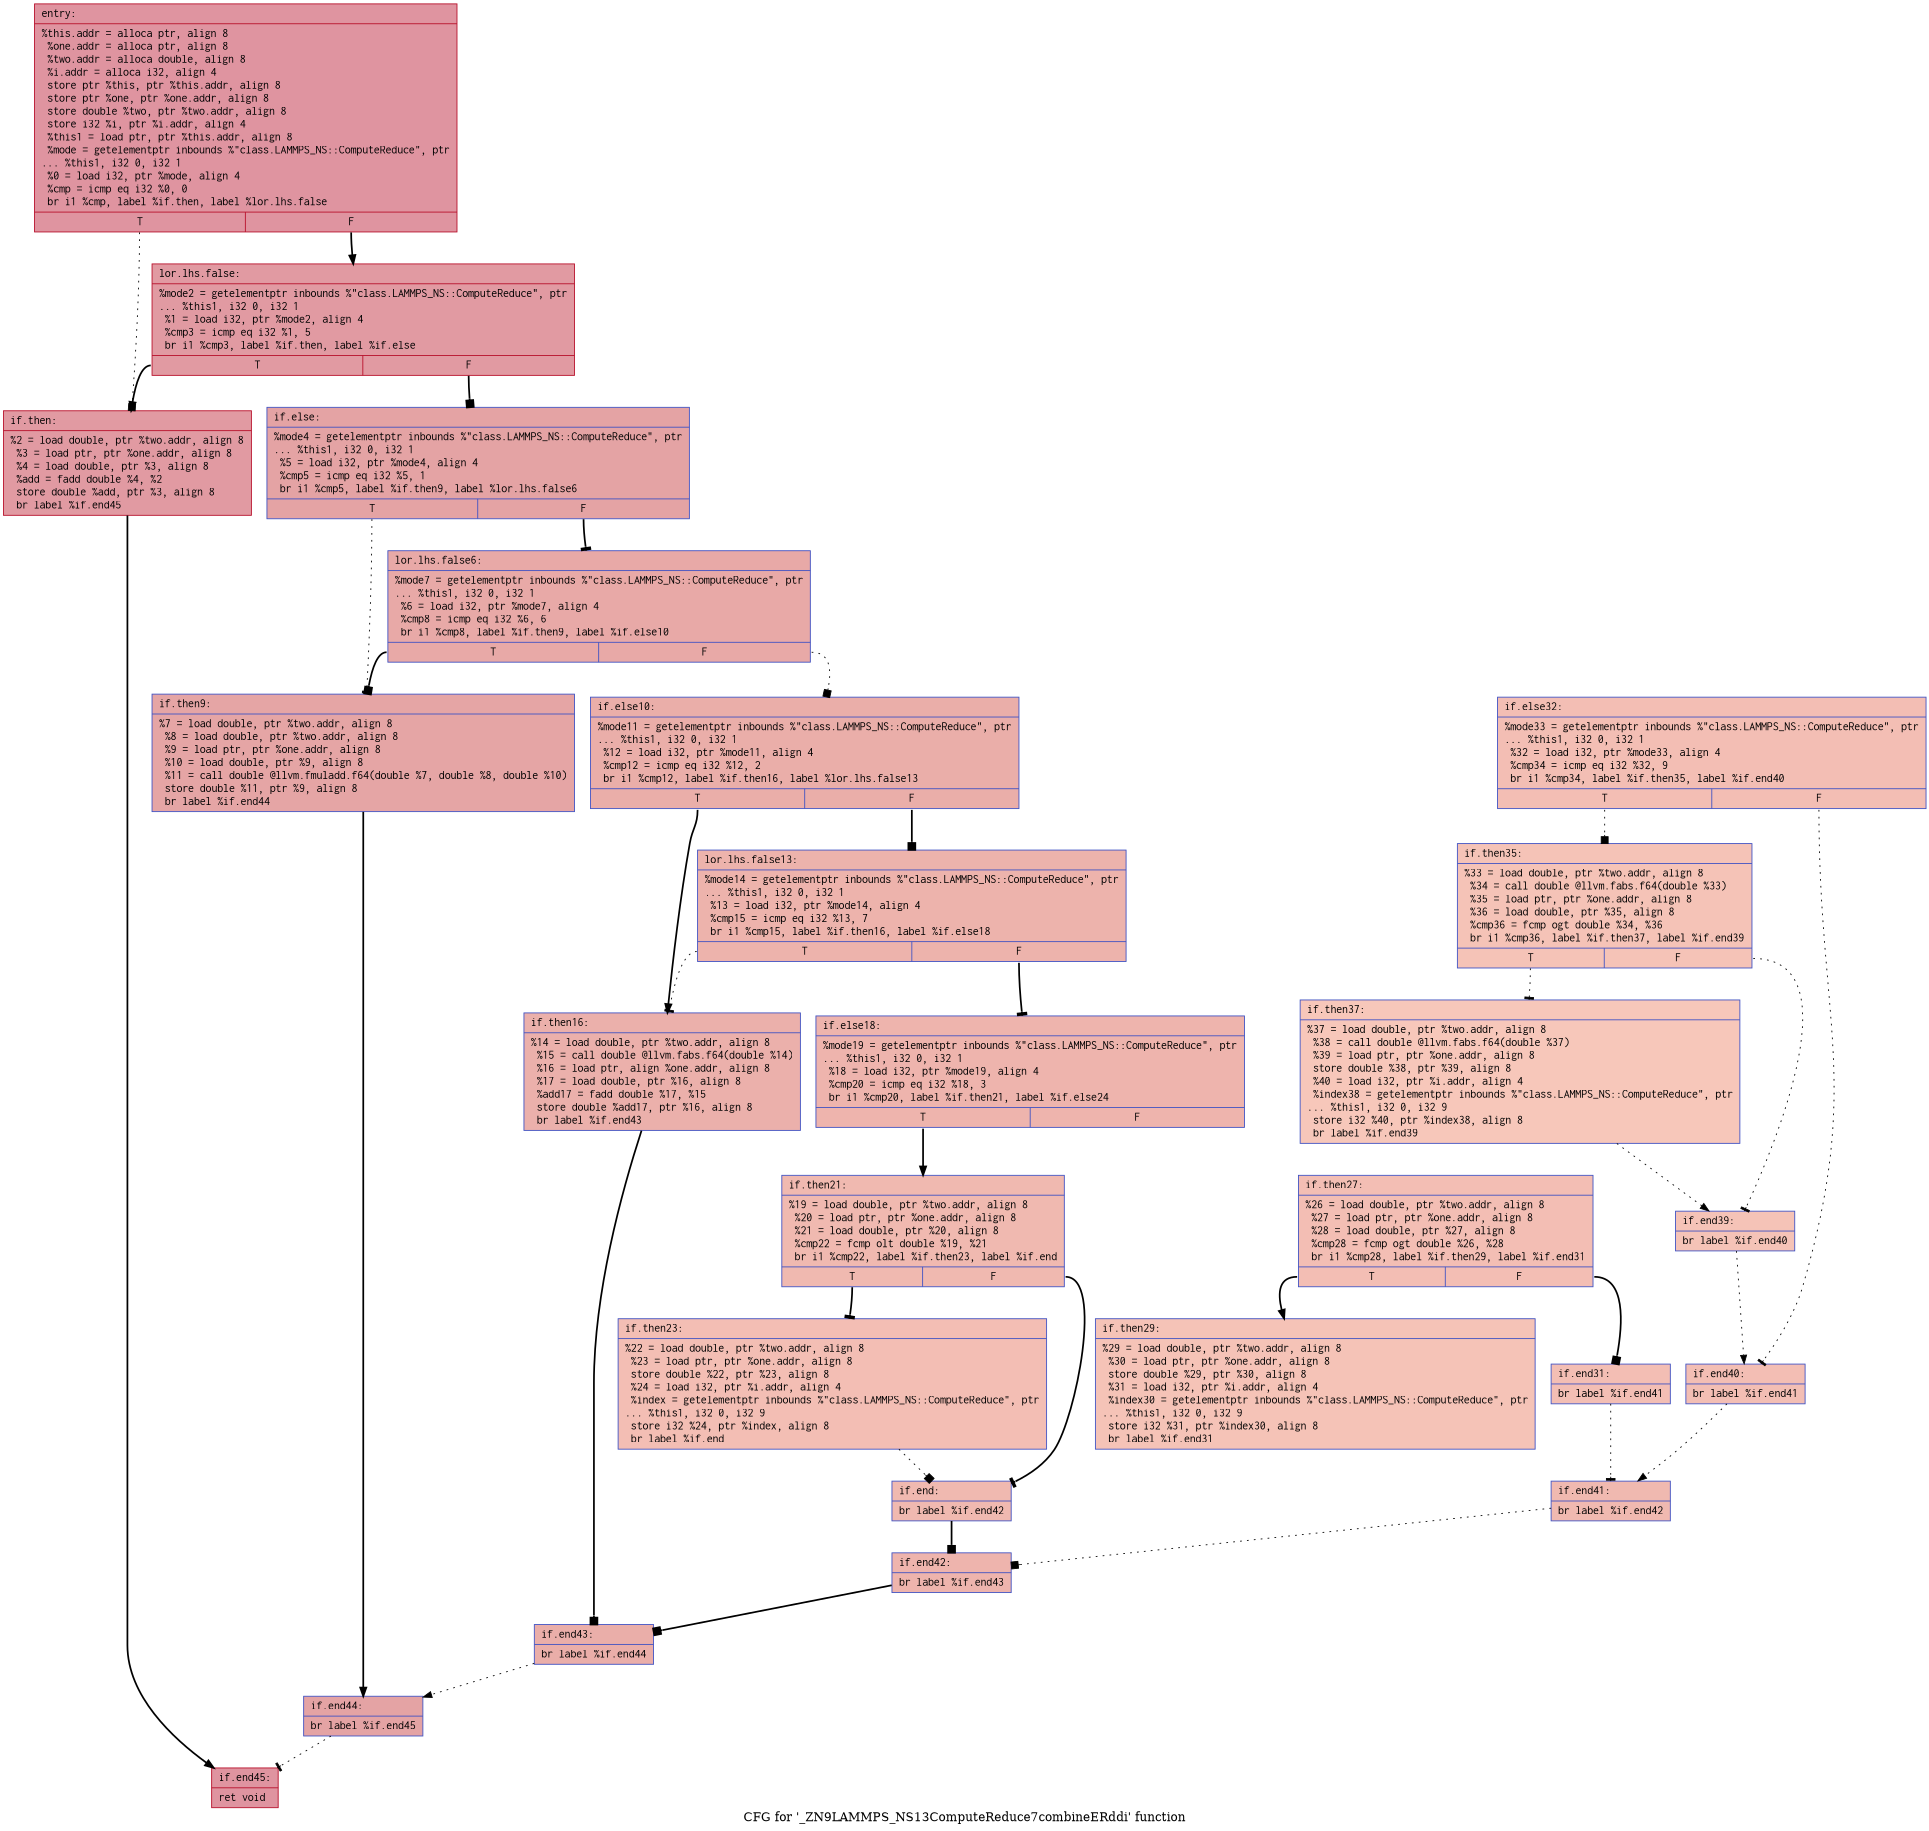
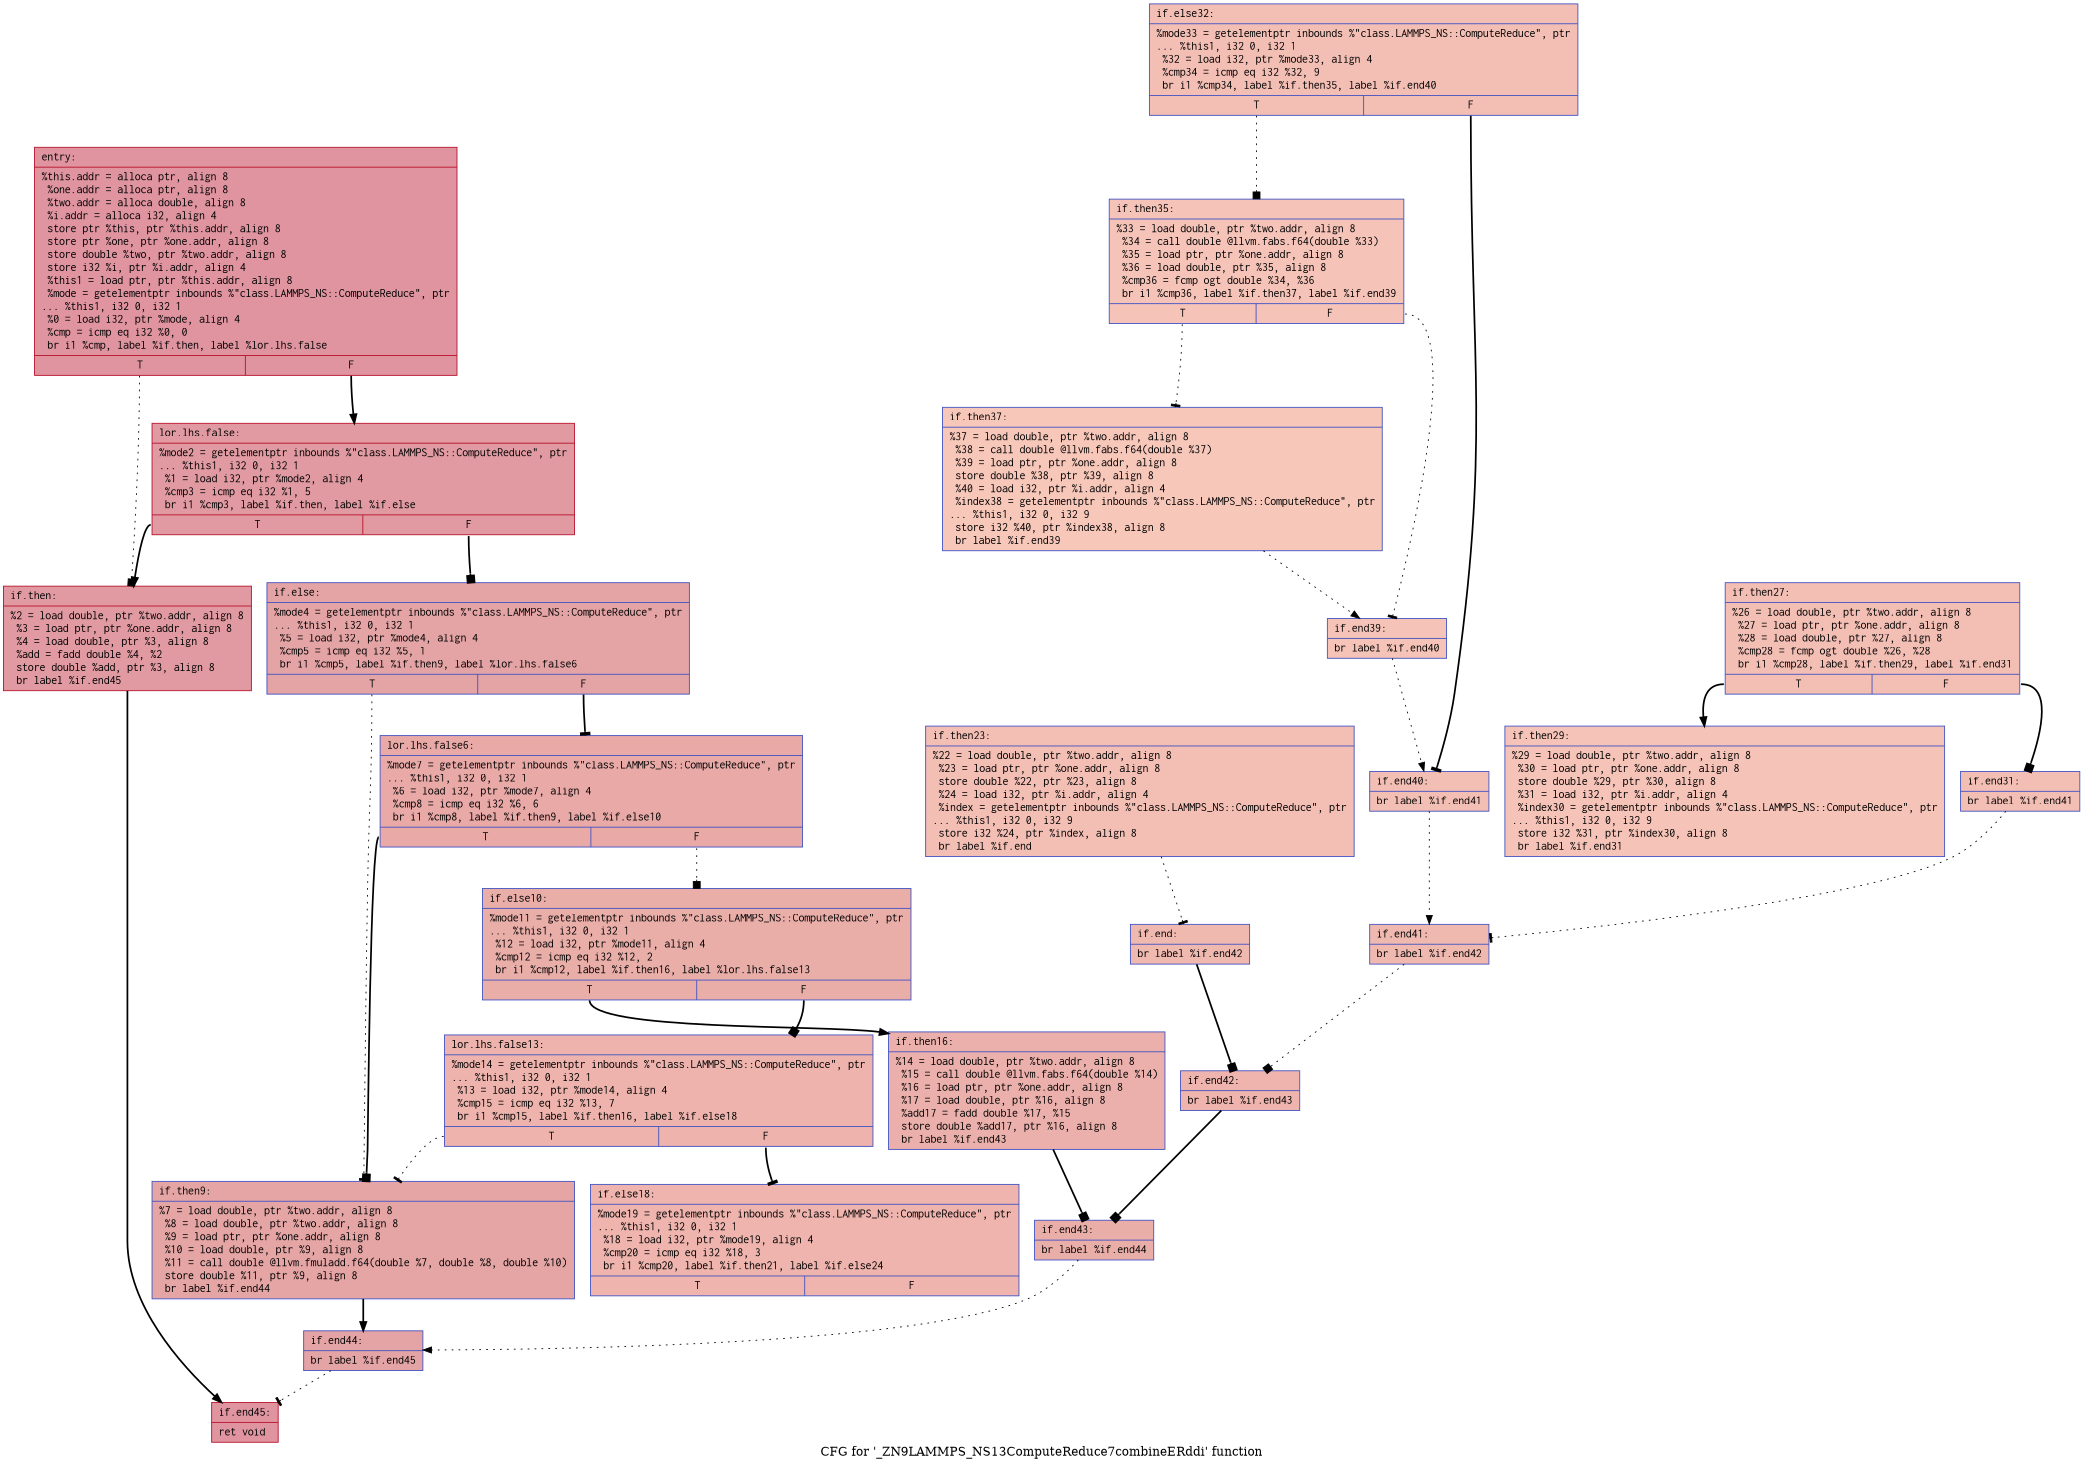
(677, 976) -> (418, 1153)
(651, 1068) -> (1009, 1087)
(1834, 1092) -> (1476, 443)
(923, 1231) -> none
(912, 1462) -> (1172, 888)
